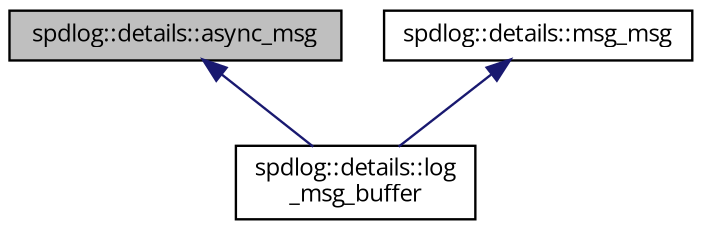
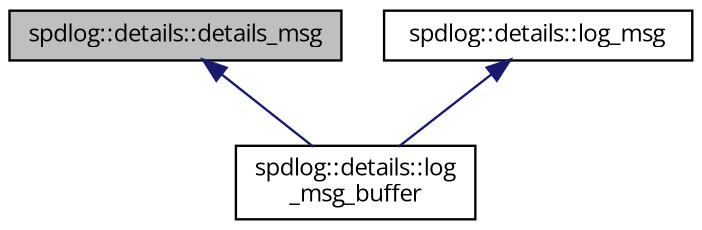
(175, 36) -> (175, 36)
(538, 36) -> (538, 36)
